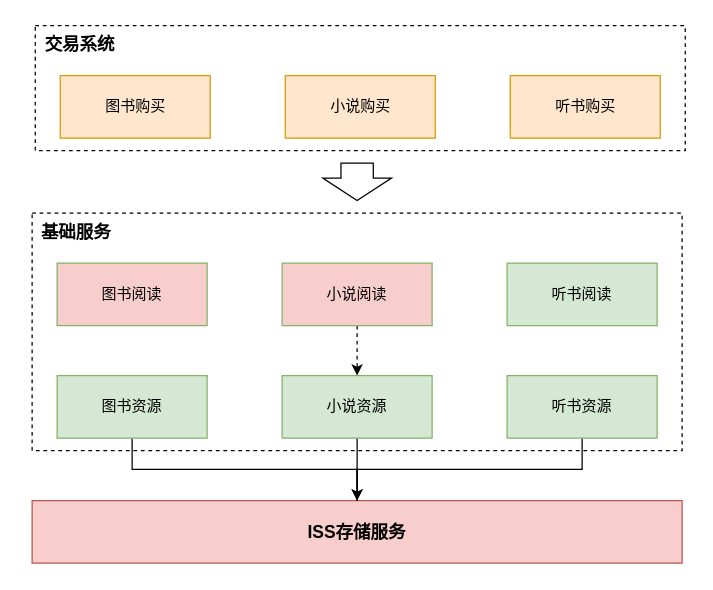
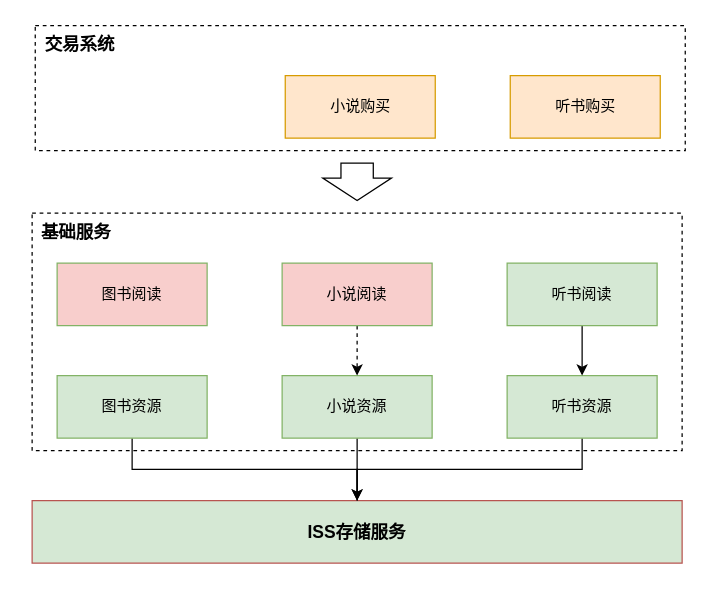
(135, 107) -> none
none -> (582, 347)
(357, 532) -> (357, 532)
